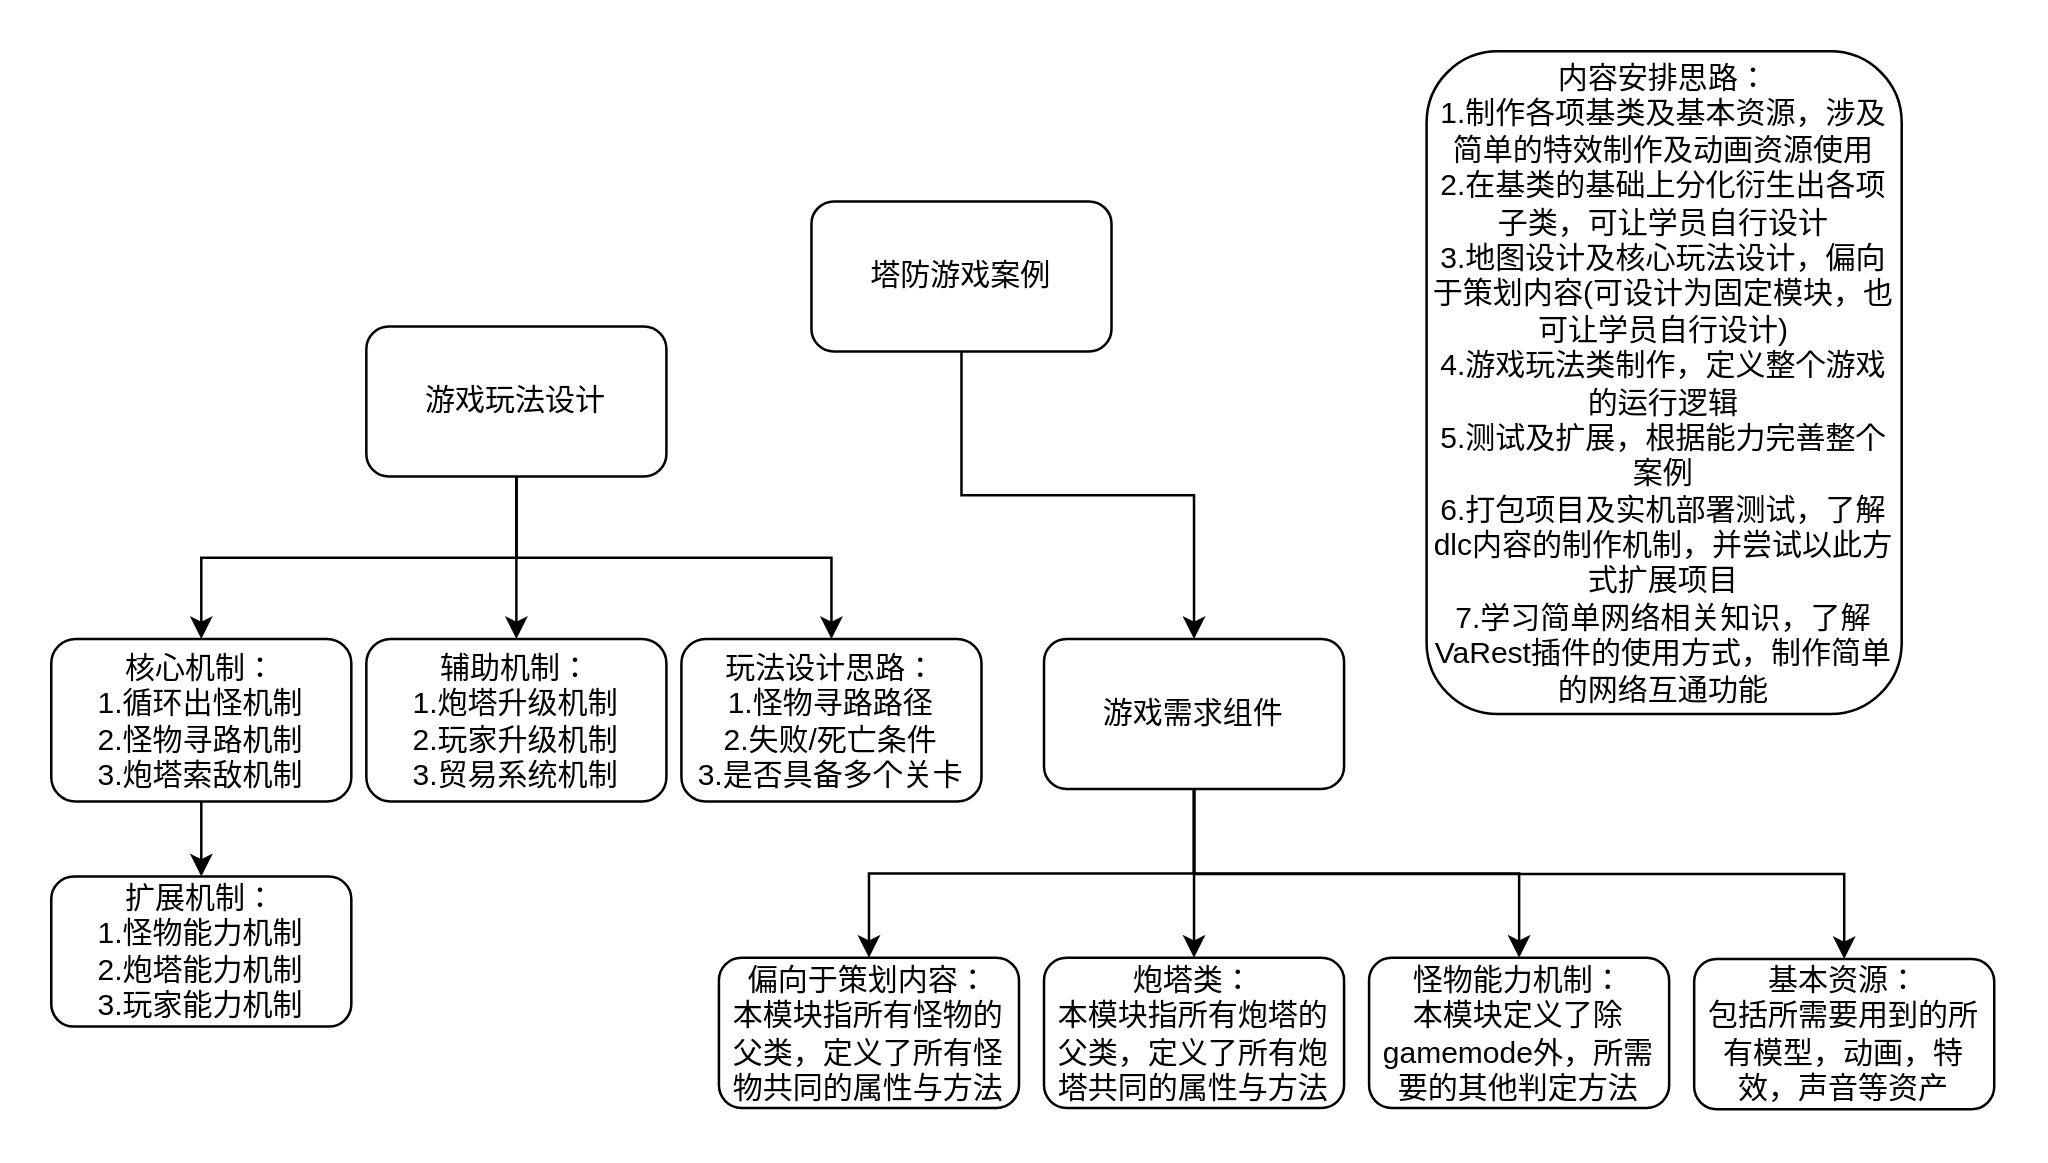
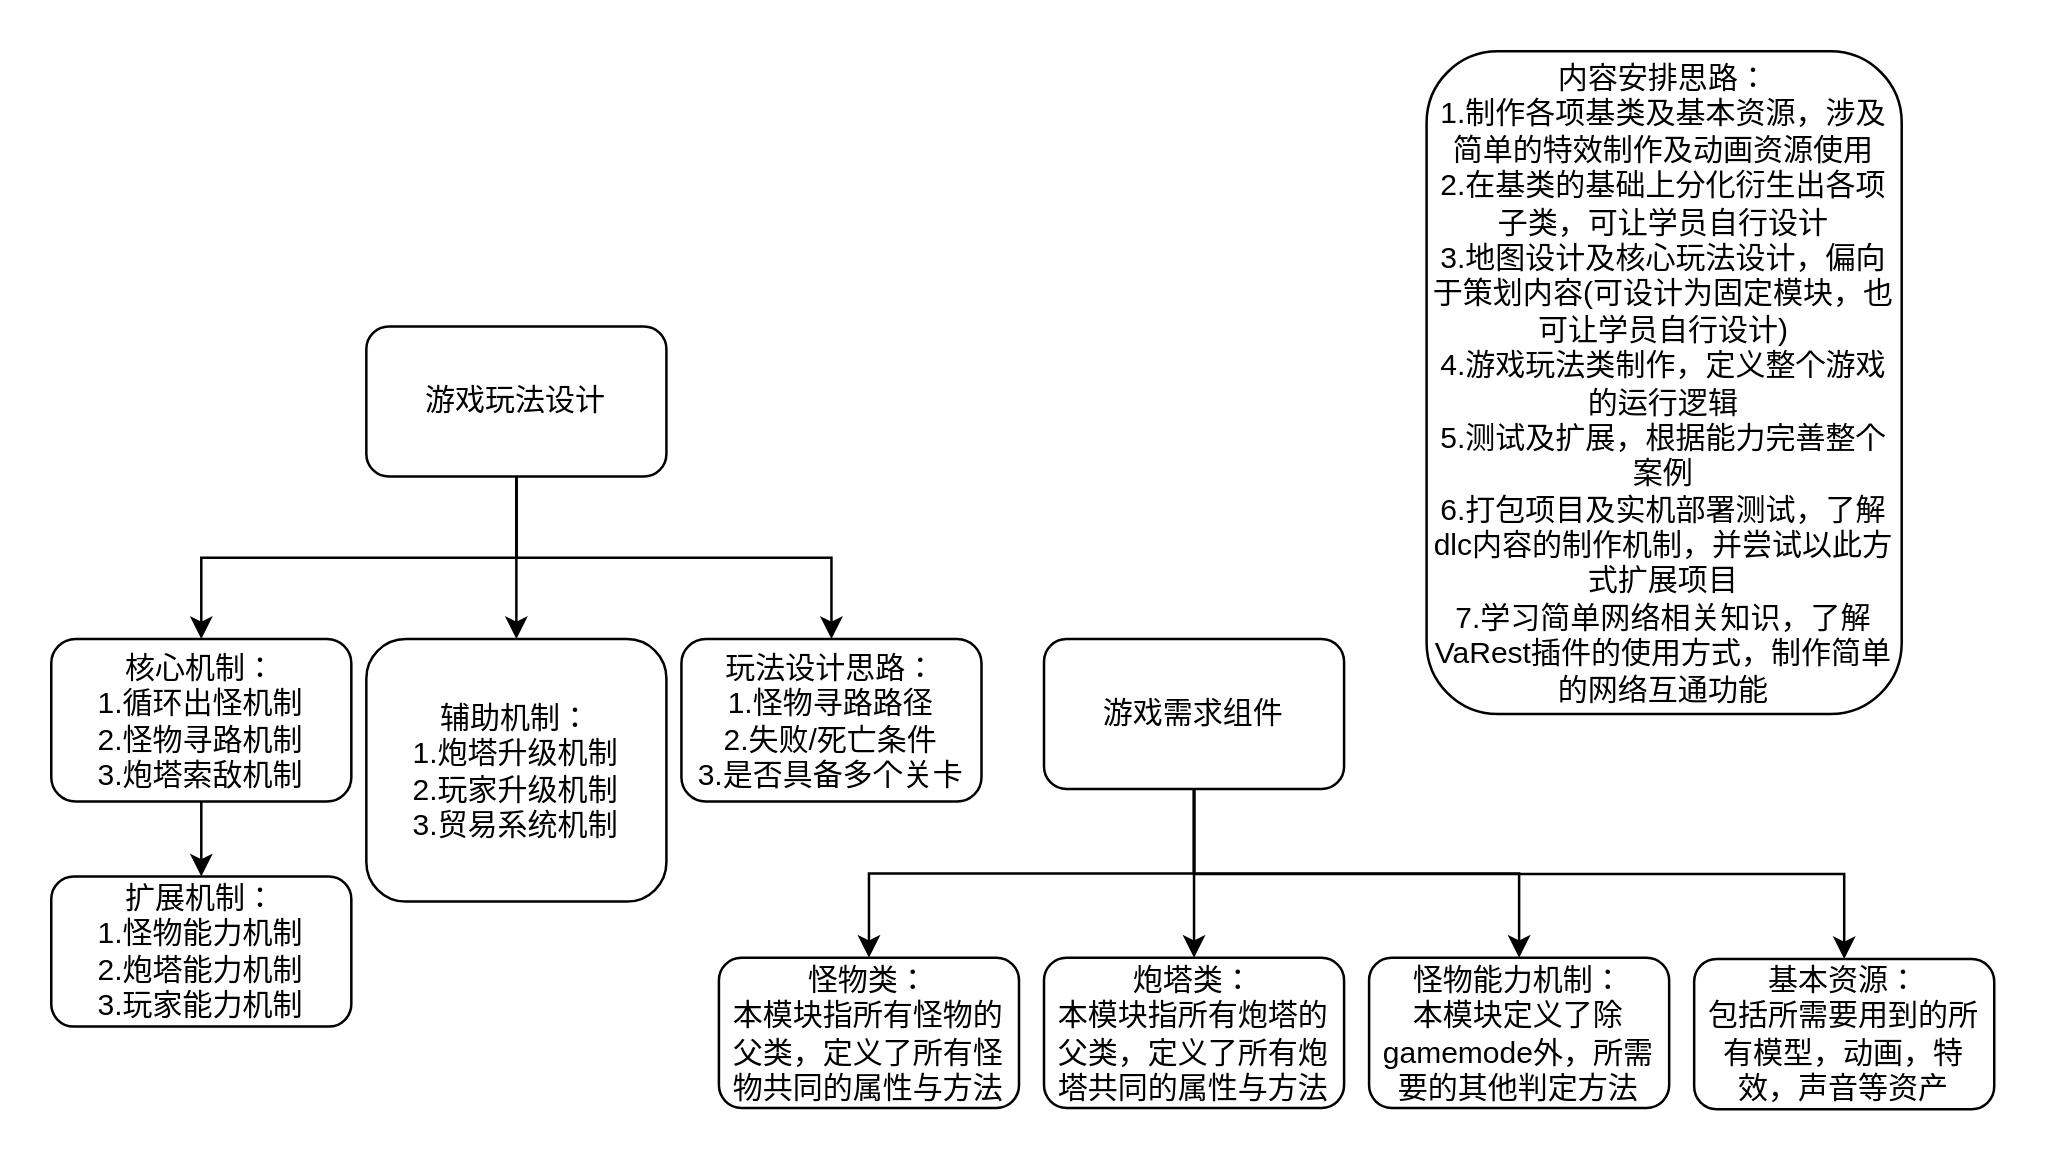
(961, 276) -> none
(1069, 495) -> none
(516, 720) -> (516, 770)
(869, 1034) -> (869, 1034)
